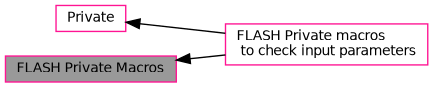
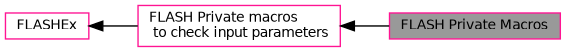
(91, 18) -> (47, 26)
(208, 57) -> (372, 26)
